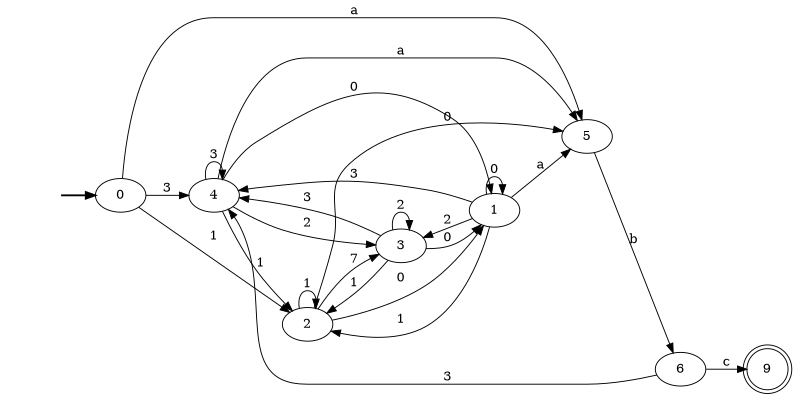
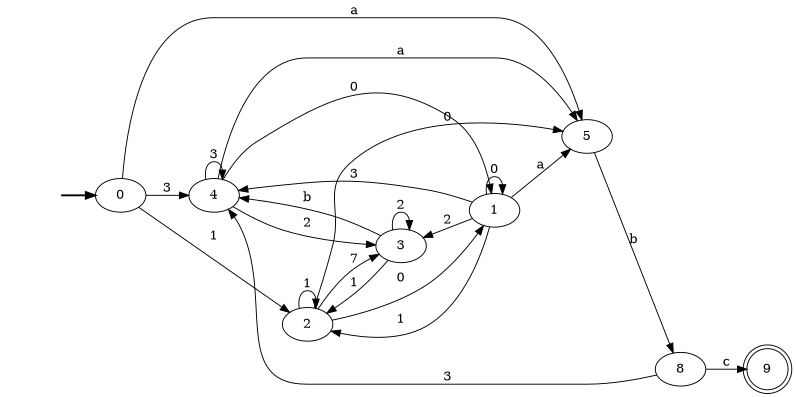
(308, 198) -> (308, 198)
(452, 245) -> none
(241, 246) -> none
(681, 369) -> (681, 369)
